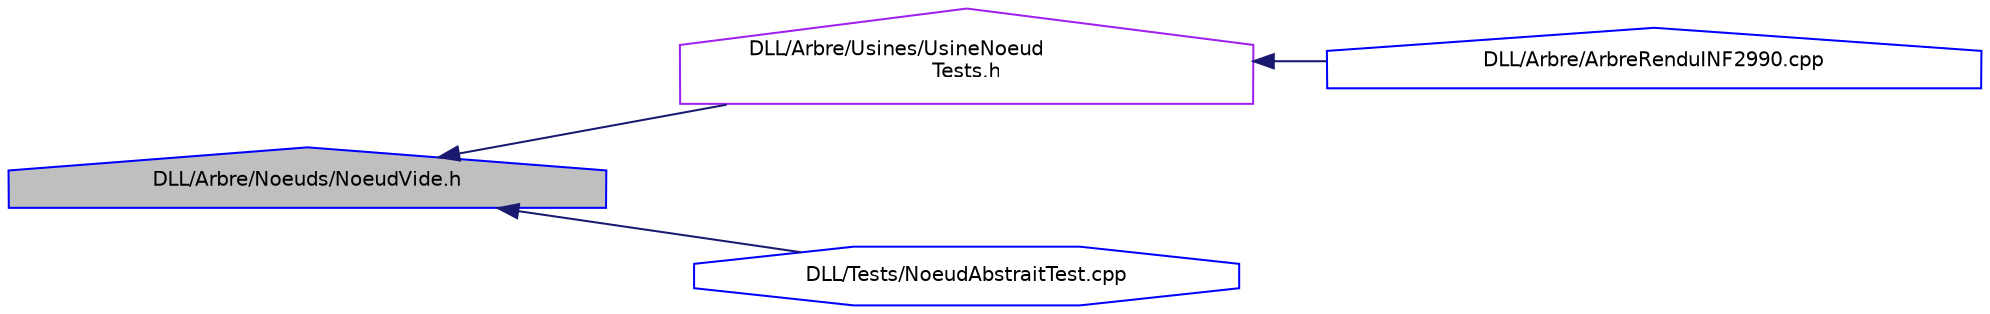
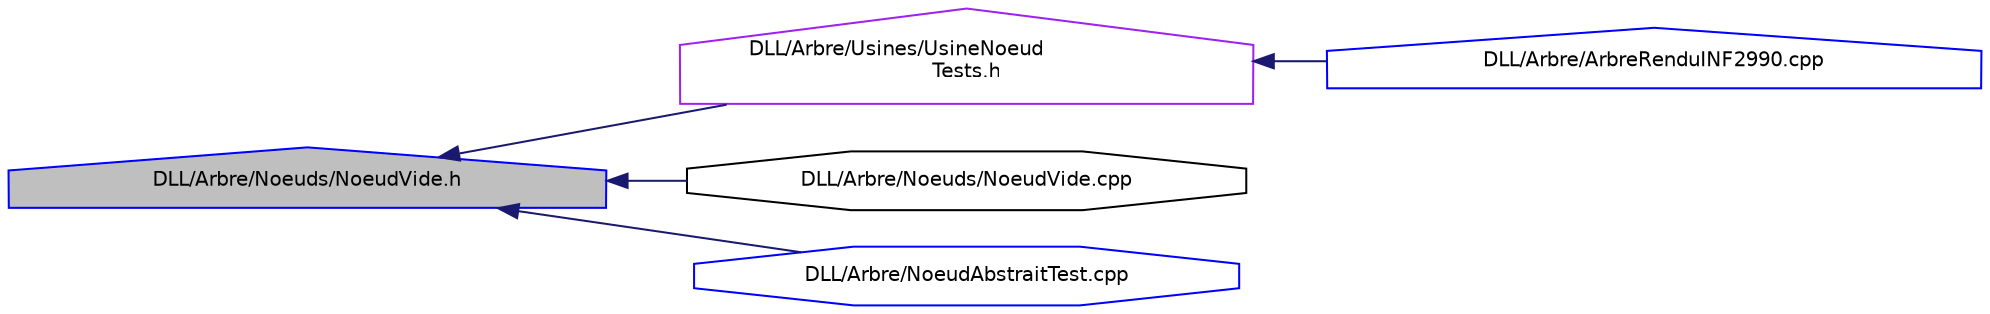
none -> (967, 181)
(967, 276) -> (967, 276)
